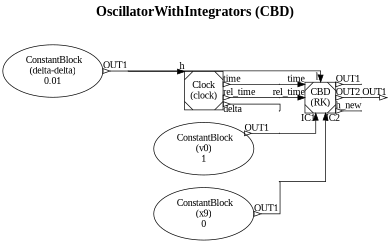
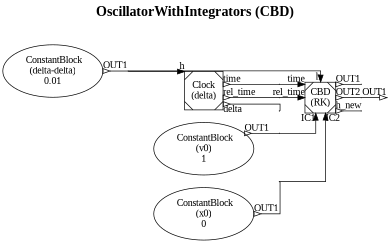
(204, 91) -> (204, 91)
(204, 214) -> (204, 214)
